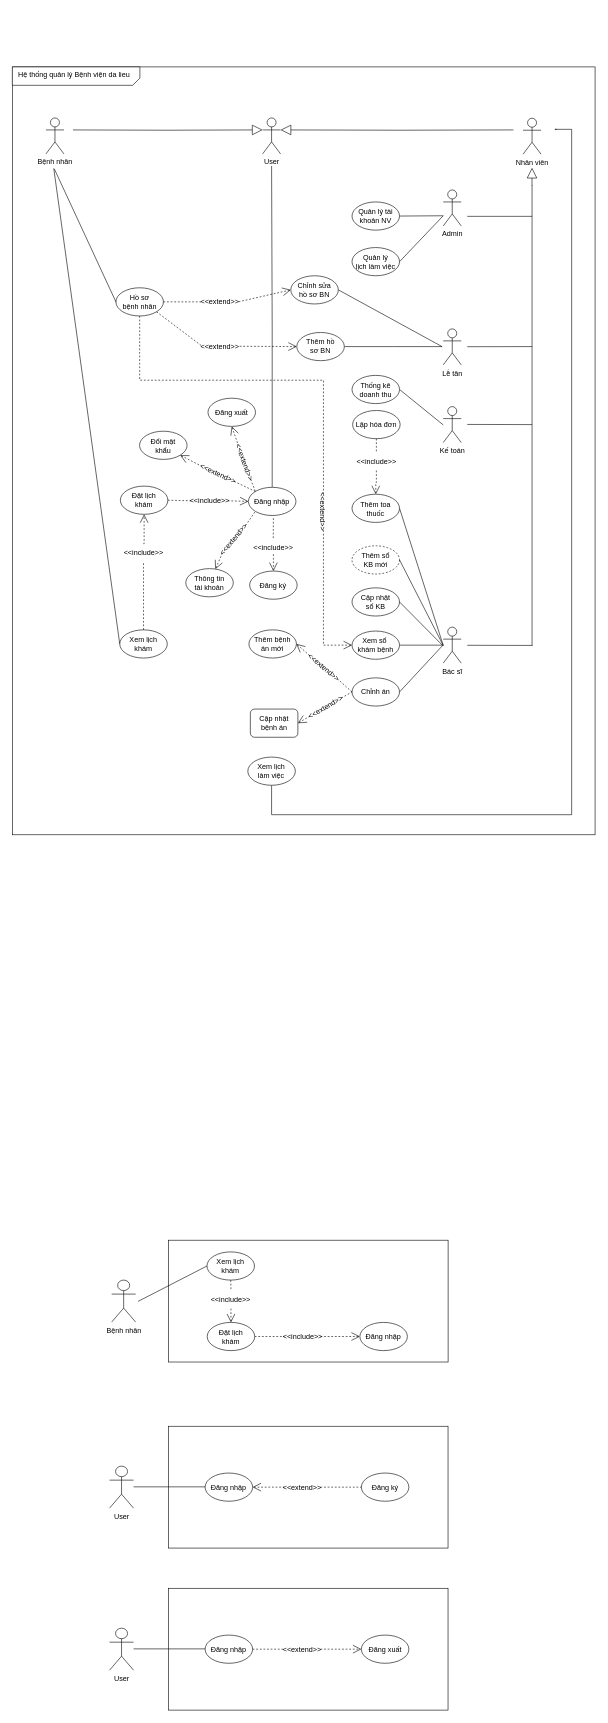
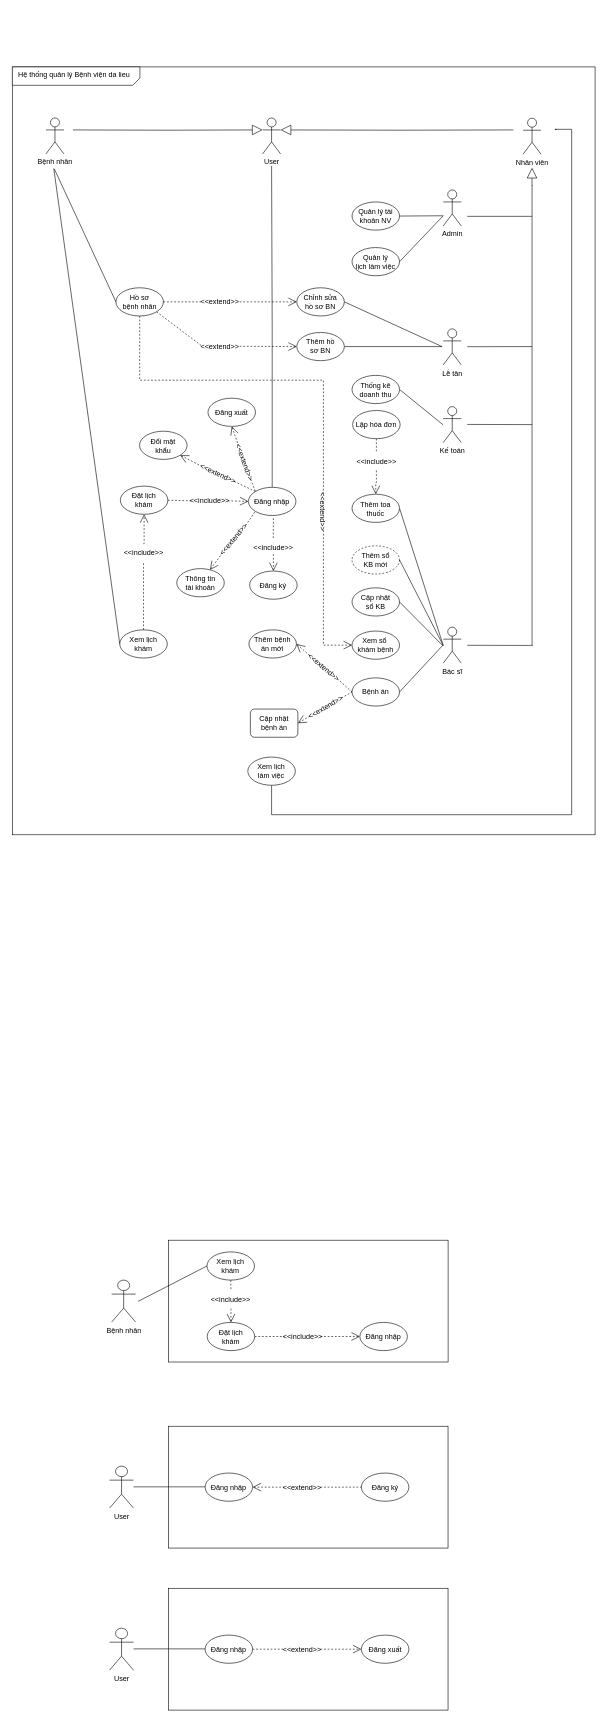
(314, 290) -> (320, 302)
(209, 583) -> (200, 583)
(419, 645) -> none
(376, 692) -> (376, 692)
